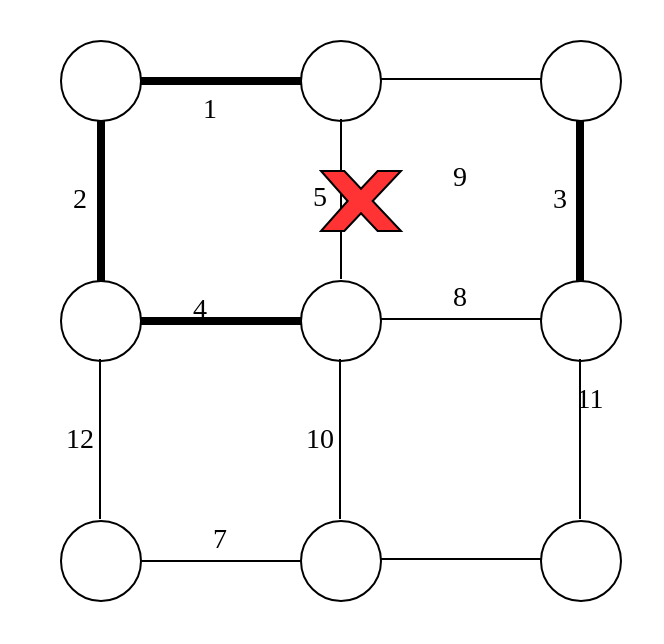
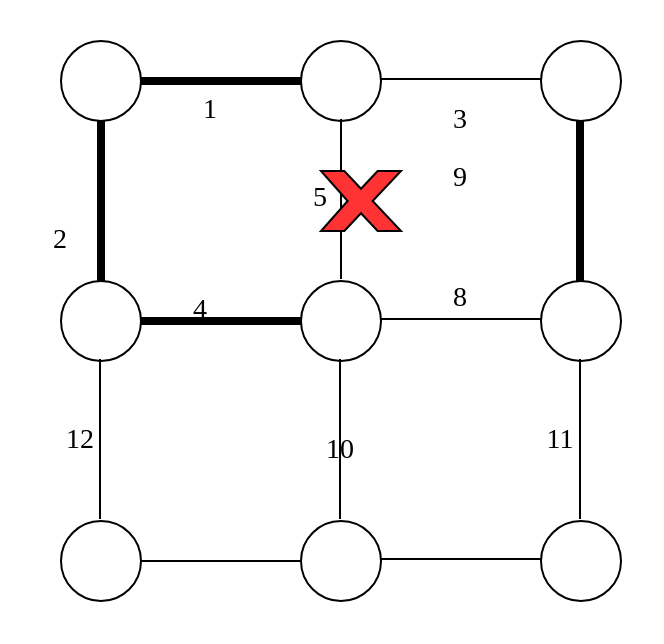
(81, 201) -> (61, 241)
(561, 201) -> (461, 121)
(591, 401) -> (561, 441)
(321, 441) -> (341, 451)
(221, 541) -> none
